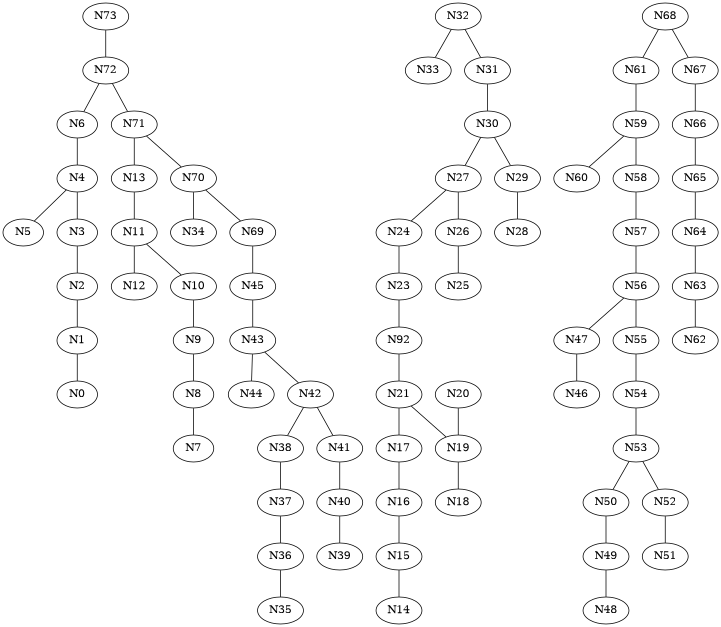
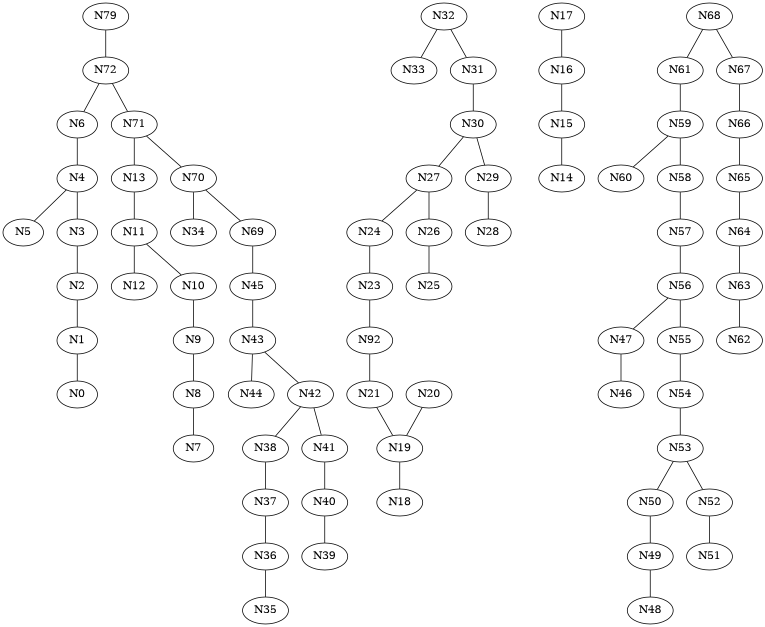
(106, 16) -> (106, 16)
(399, 422) -> none
